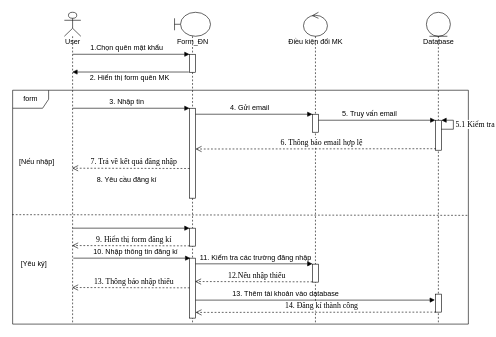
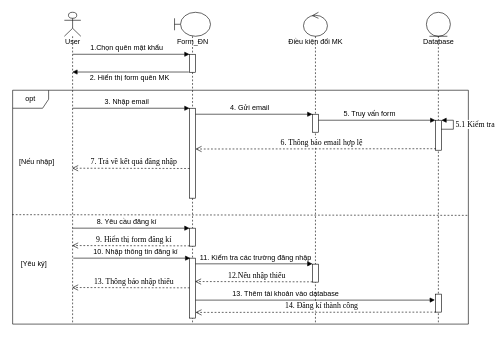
(30, 99) -> (30, 99)
(127, 102) -> (127, 102)
(370, 114) -> (370, 114)
(126, 180) -> (126, 222)
